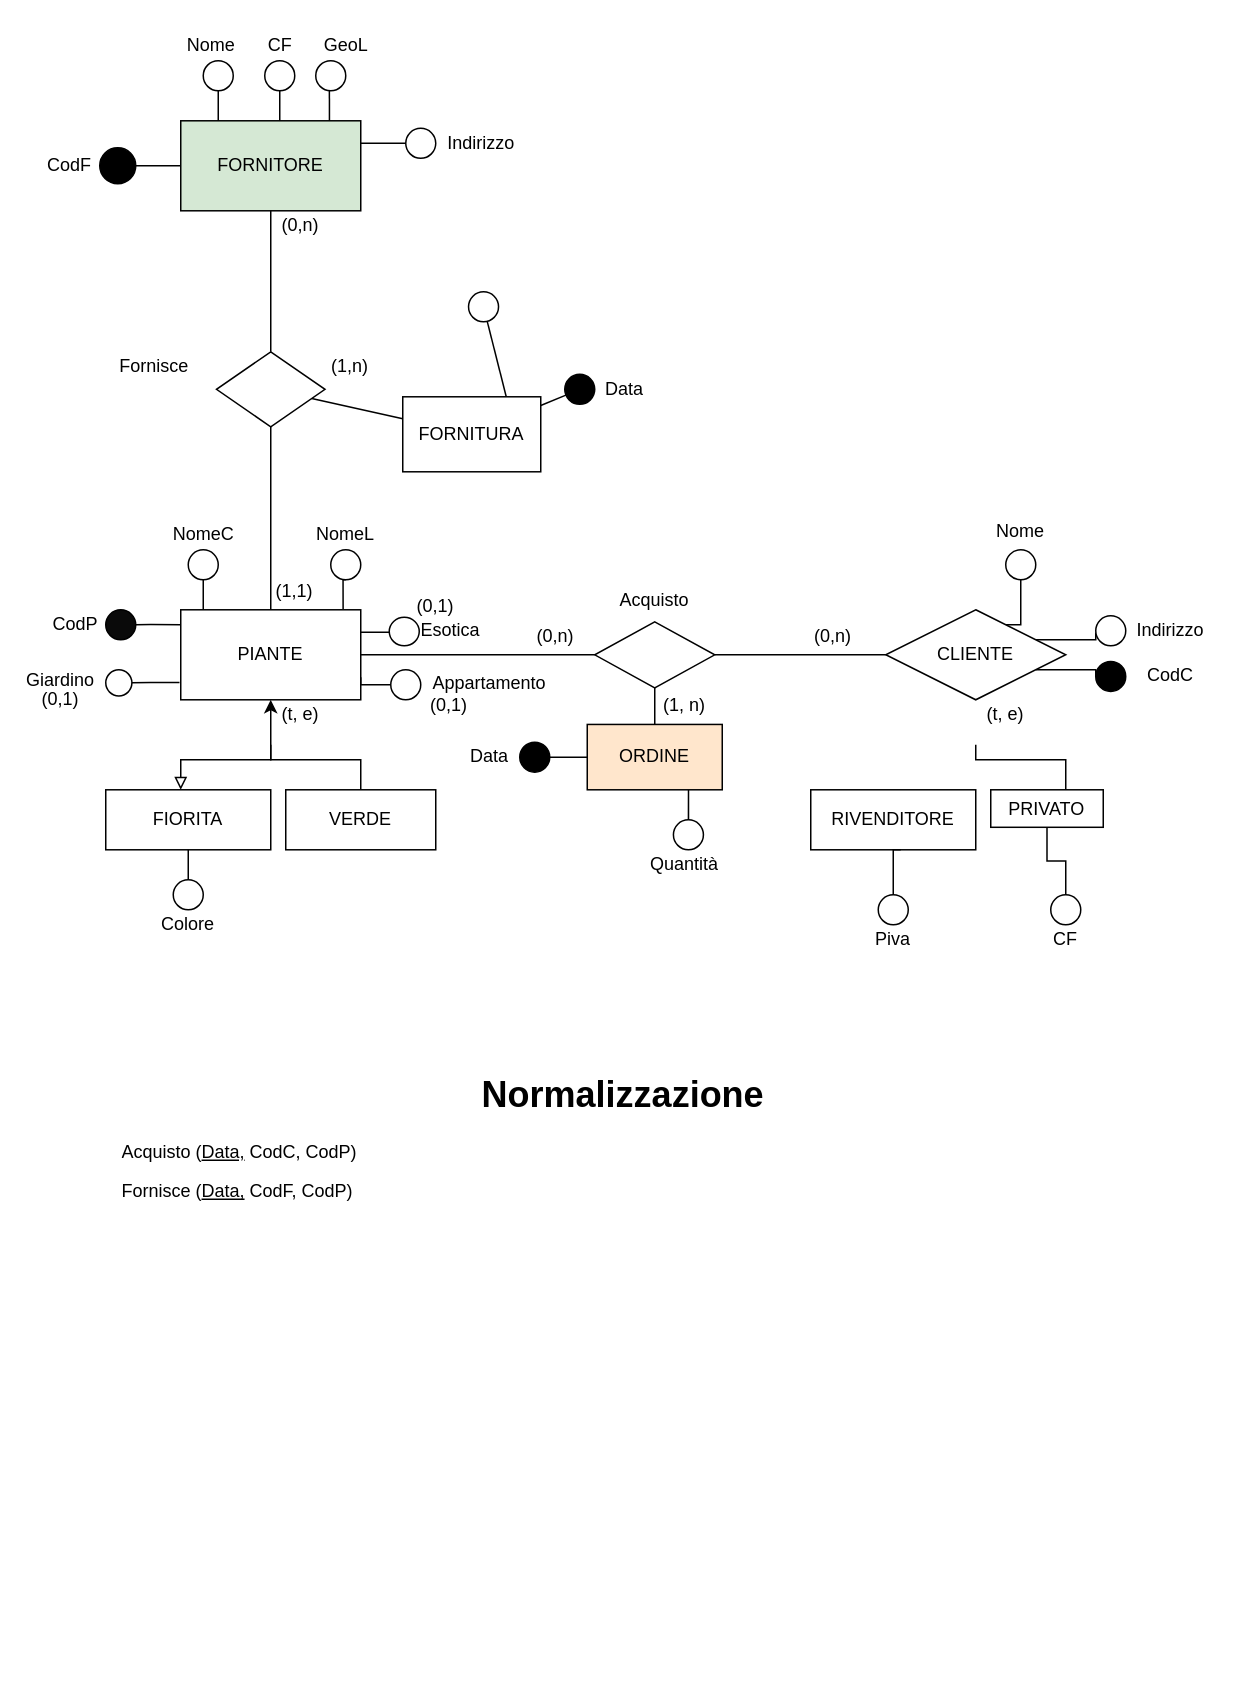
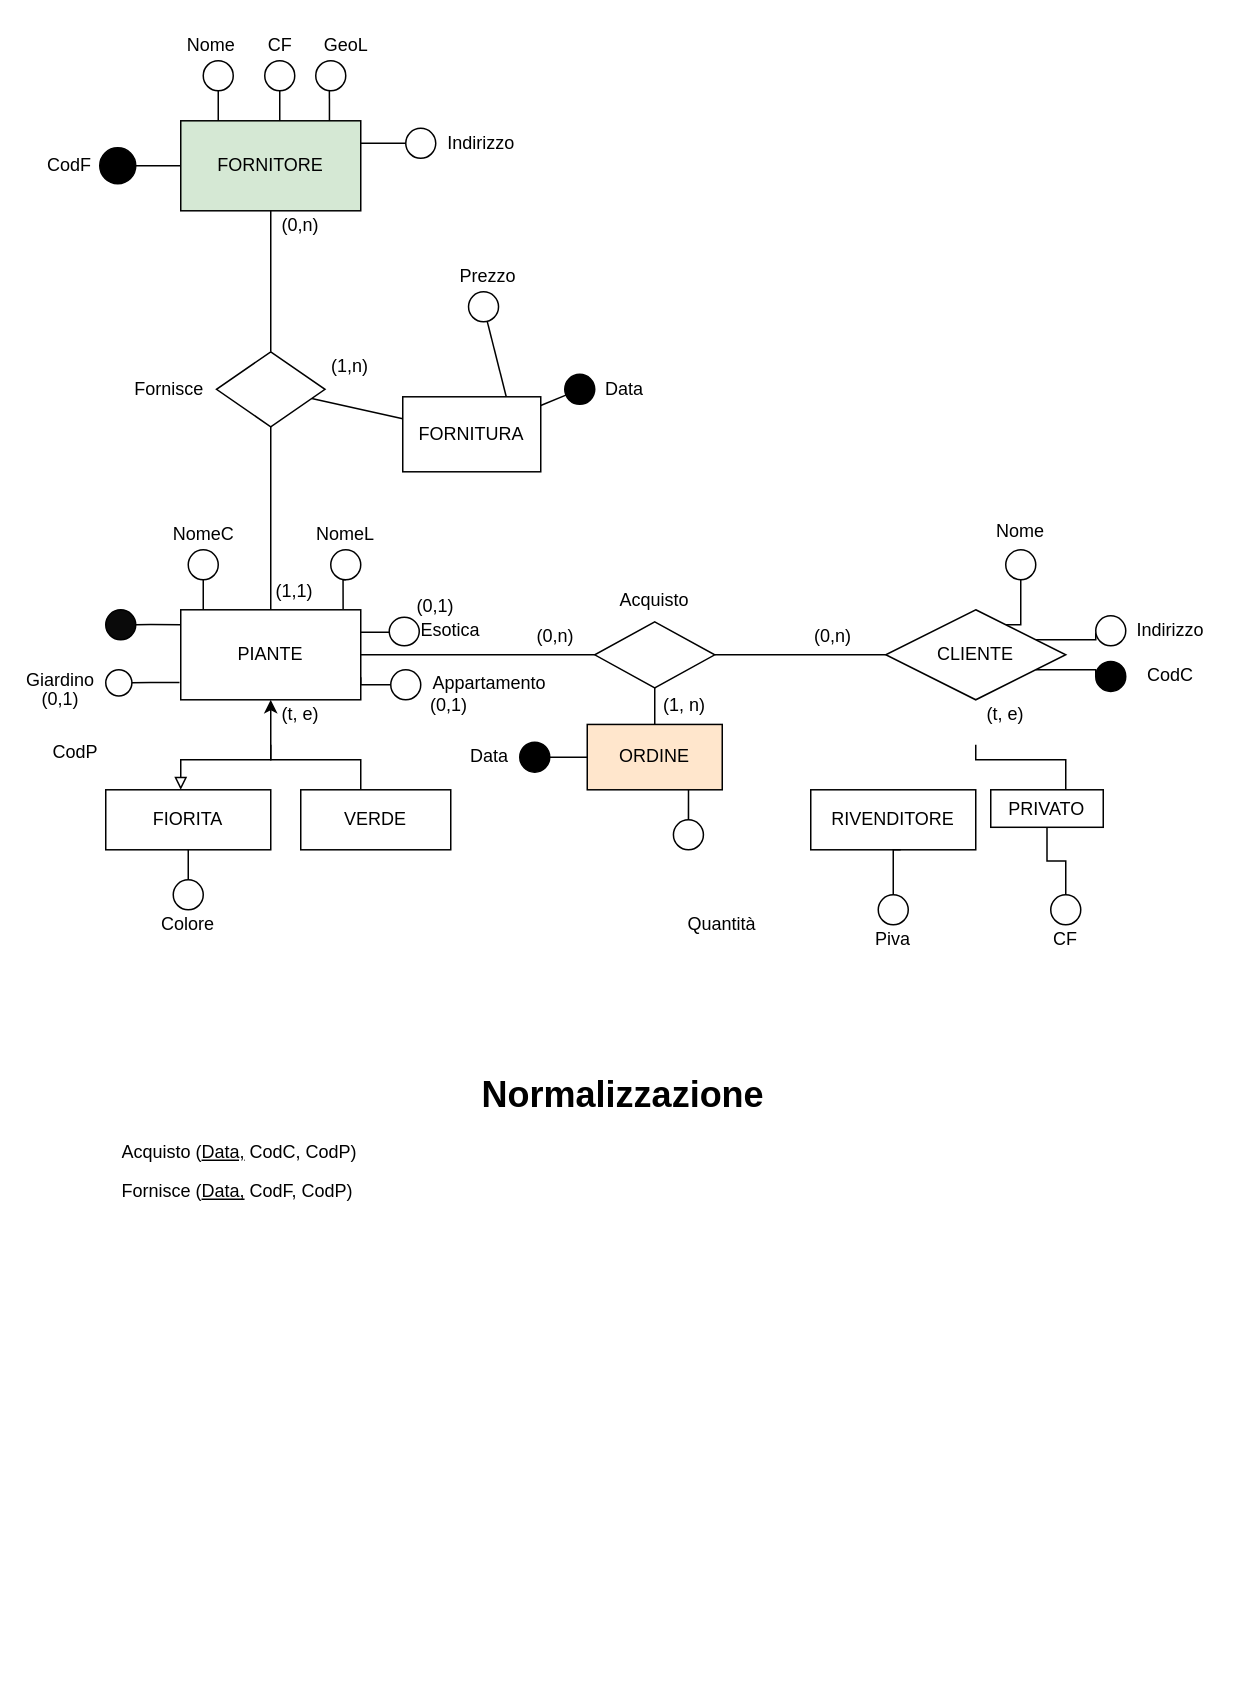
none -> (488, 277)
(154, 367) -> (169, 389)
(76, 625) -> (76, 752)
(361, 820) -> (376, 820)
(685, 865) -> (722, 925)
